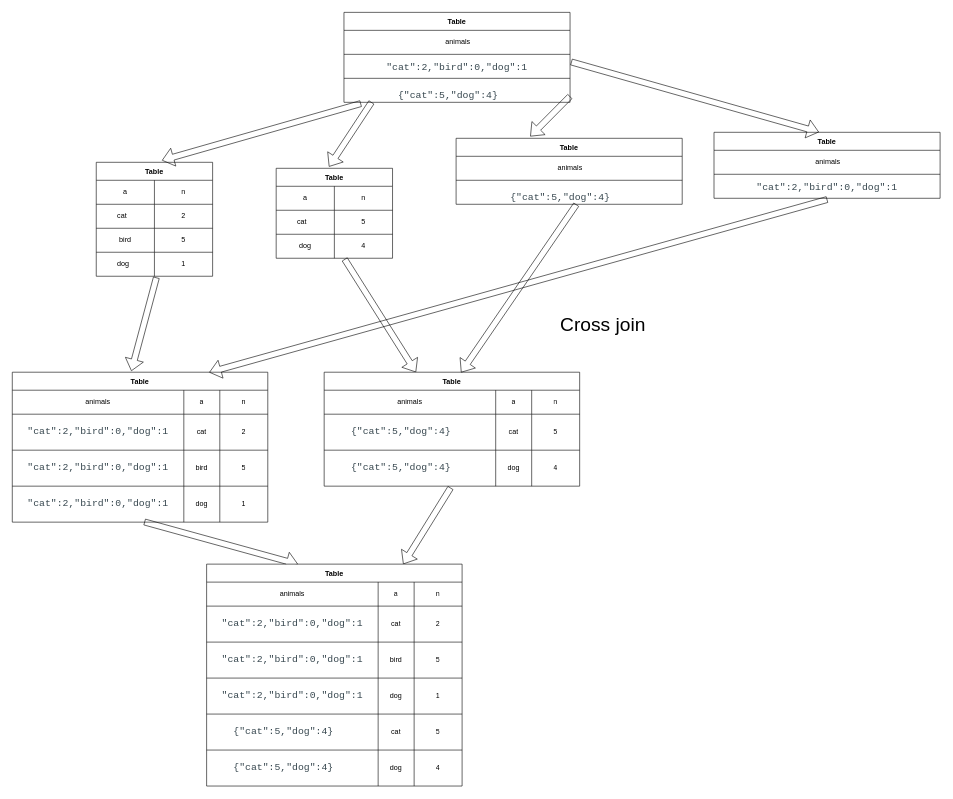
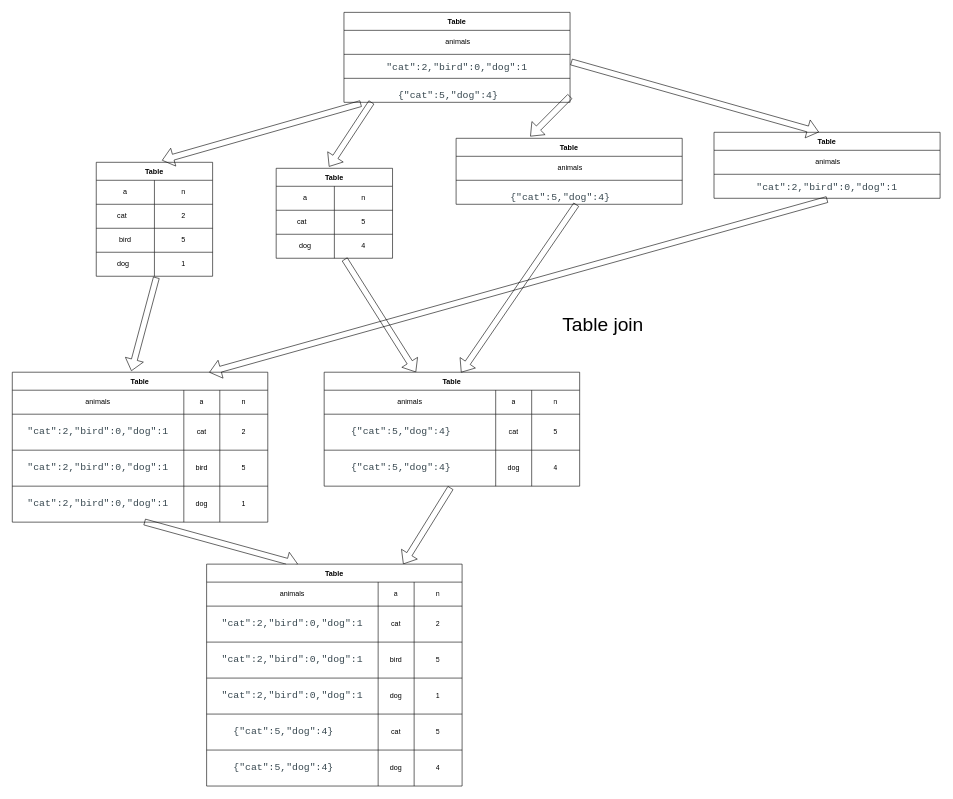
(603, 324) -> (603, 324)
